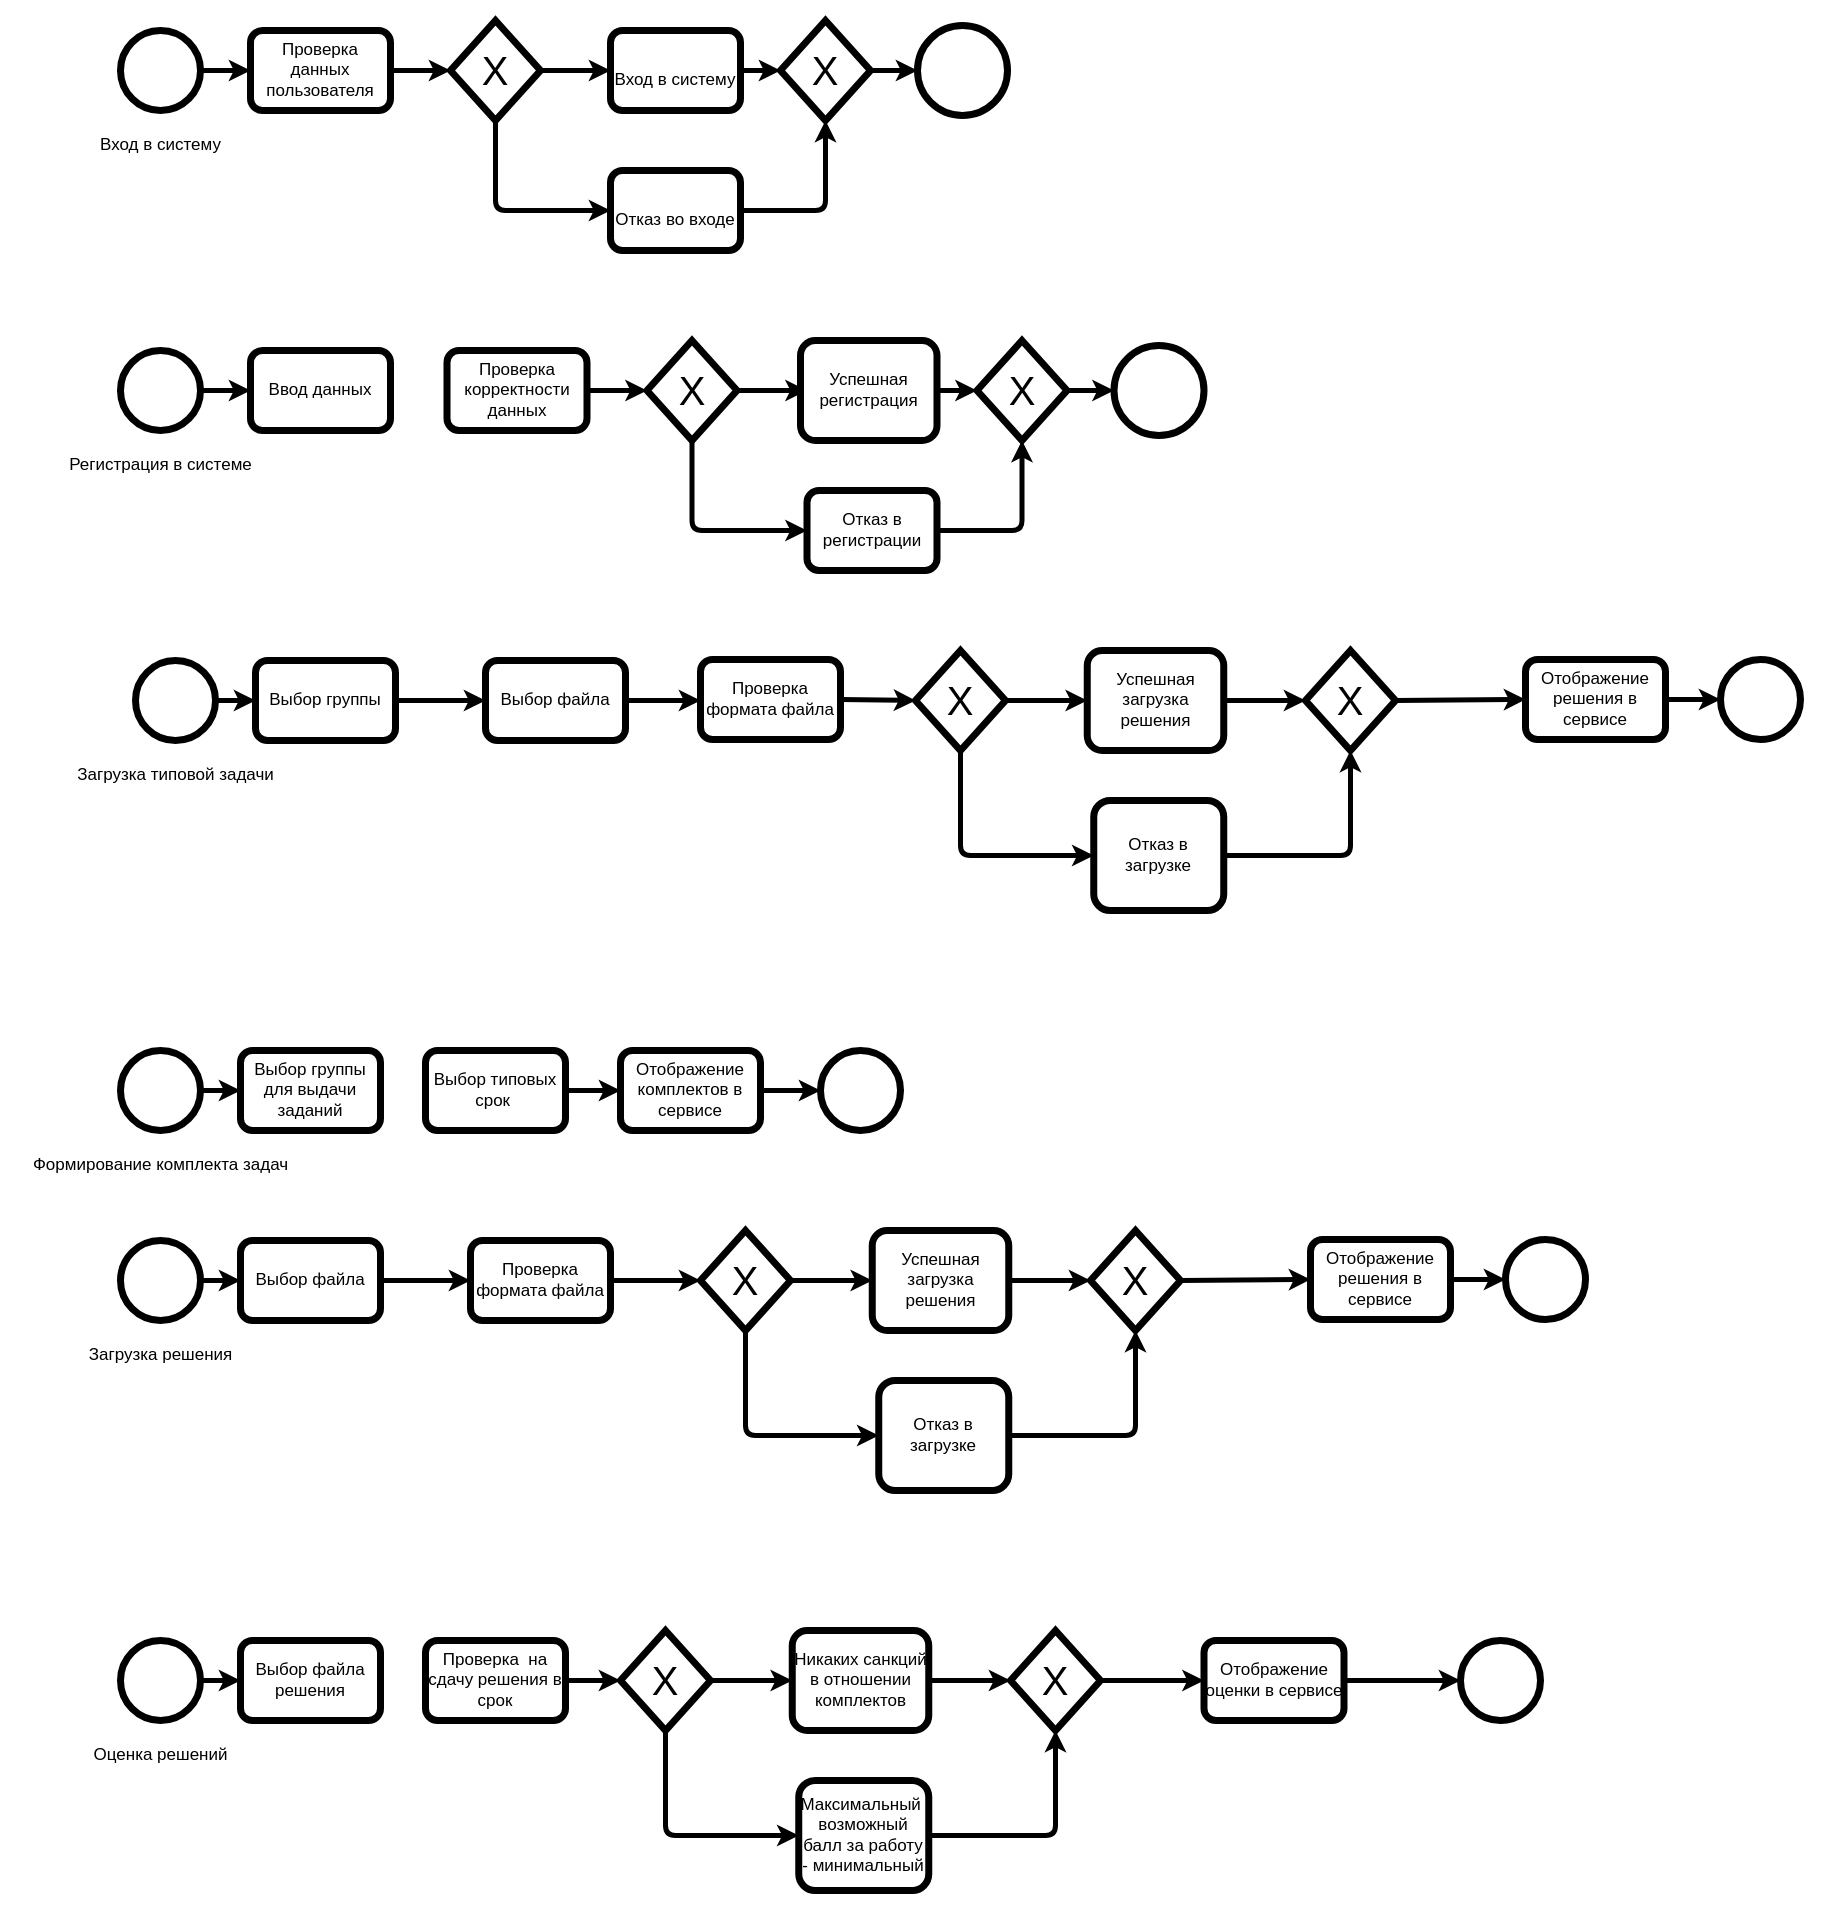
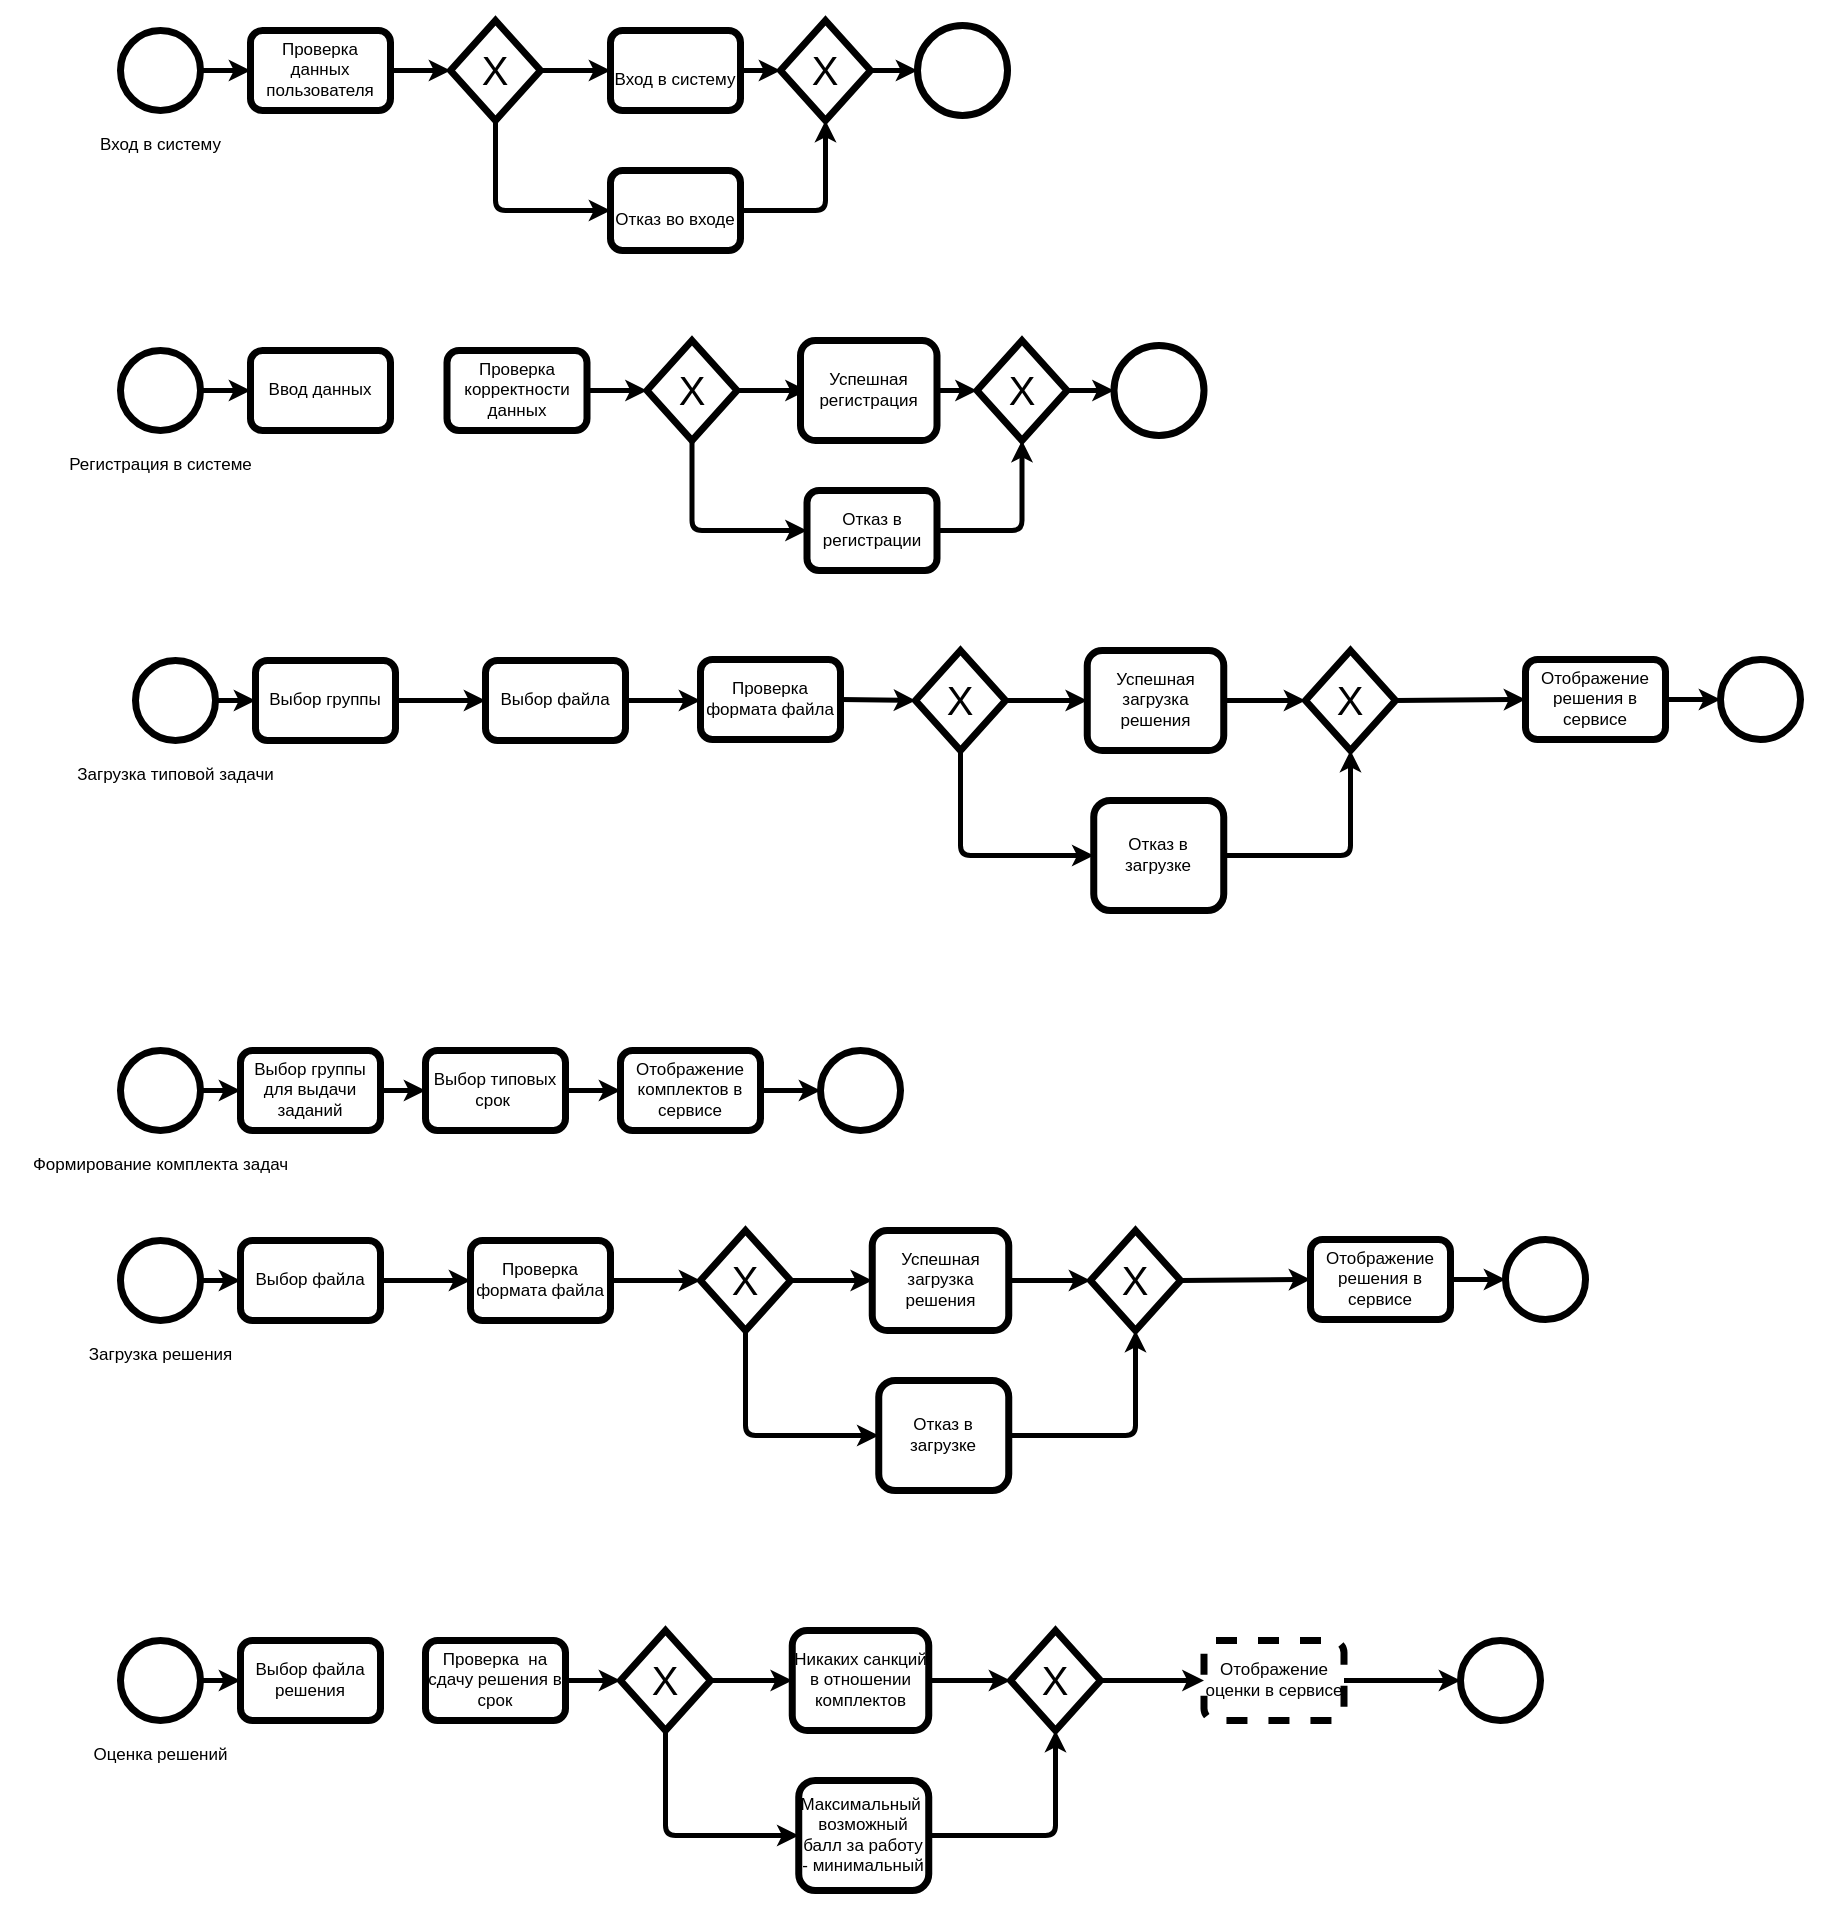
none -> (397, 1091)
(1274, 1681) -> (1274, 1681)
